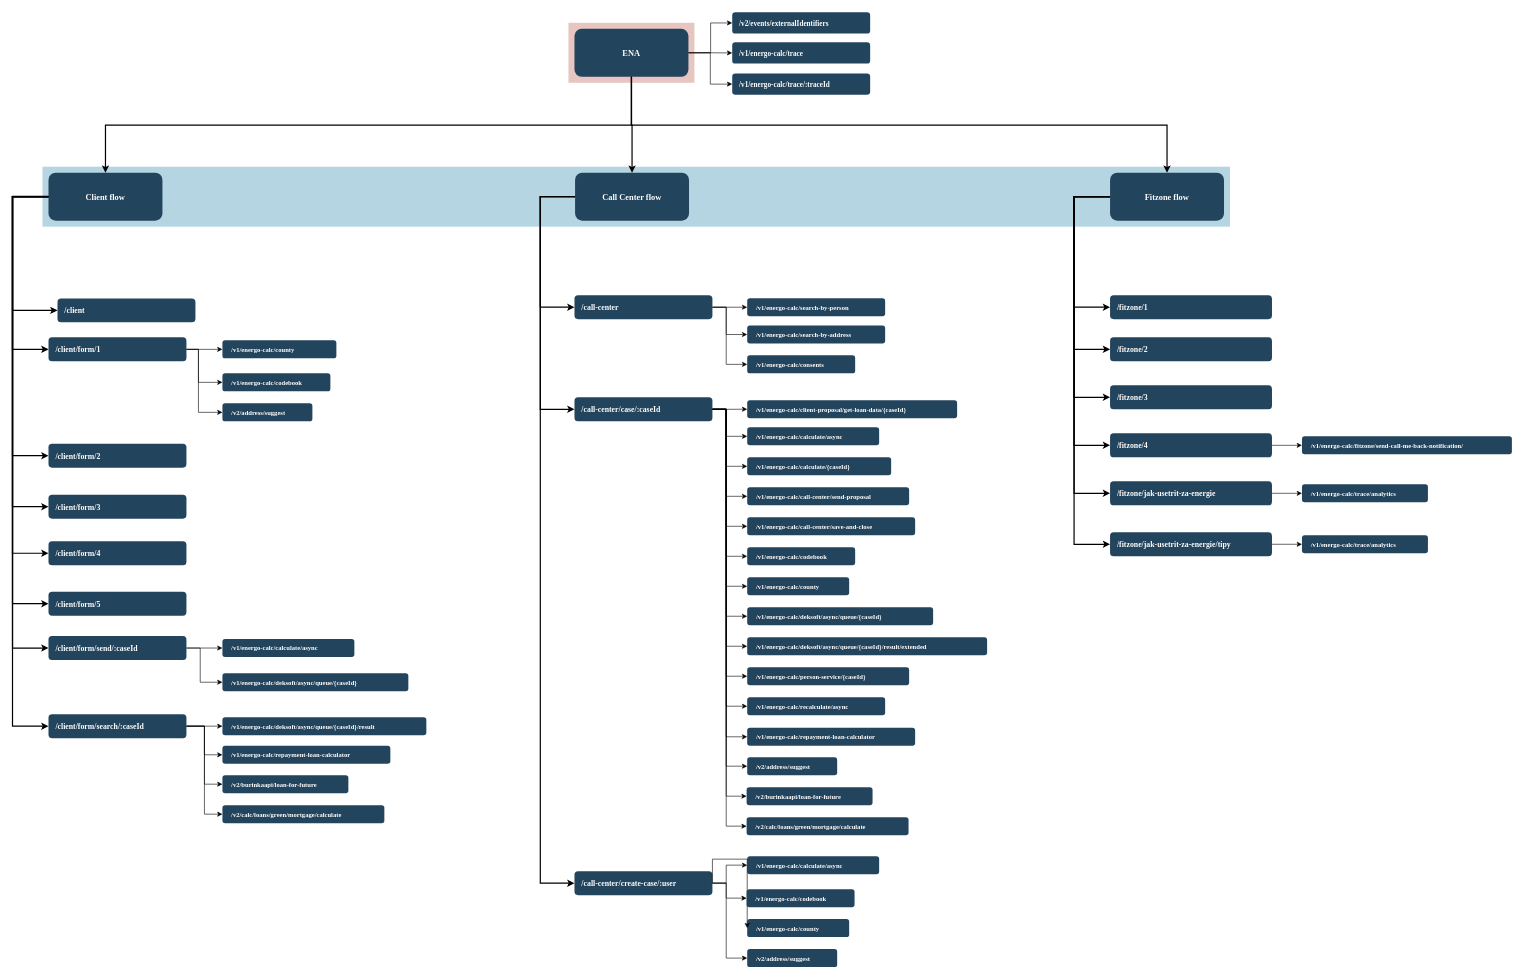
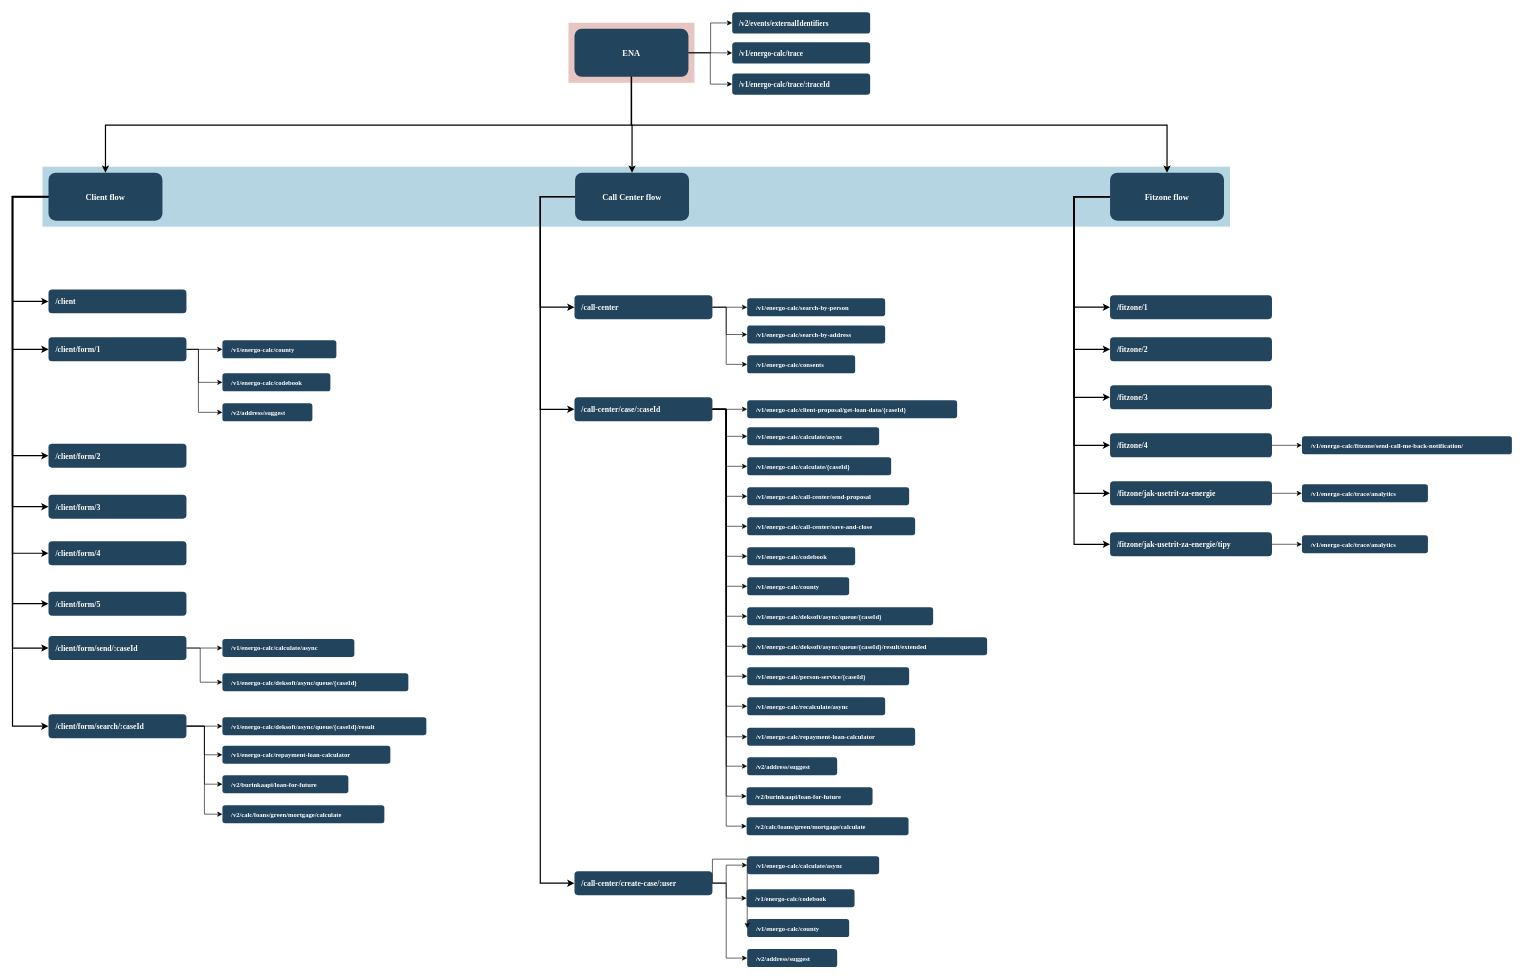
(126, 311) -> (117, 302)
